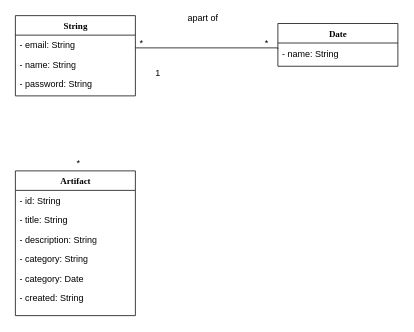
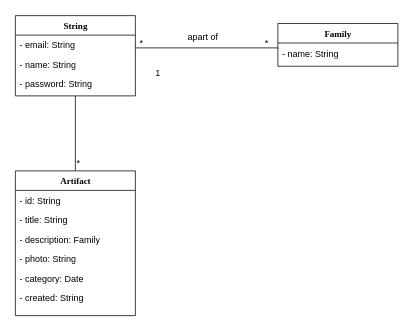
(209, 18) -> (209, 37)
(338, 34) -> (338, 34)
none -> (75, 132)
(66, 240) -> (65, 240)
(61, 259) -> (53, 259)
